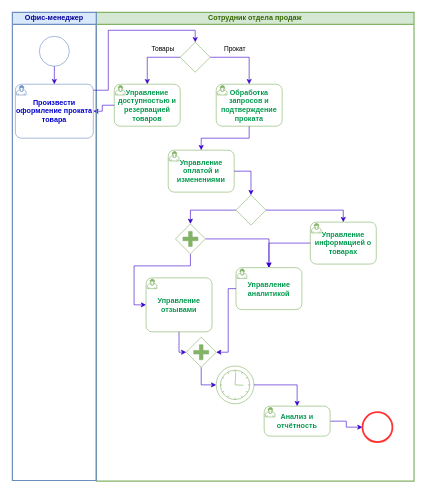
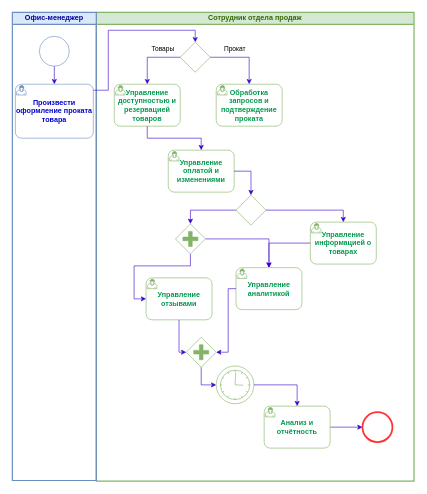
(102, 109) -> (167, 138)
(232, 138) -> none
(179, 305) -> (179, 299)
(297, 422) -> (297, 428)
